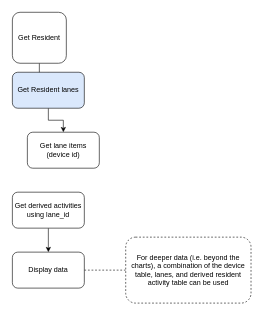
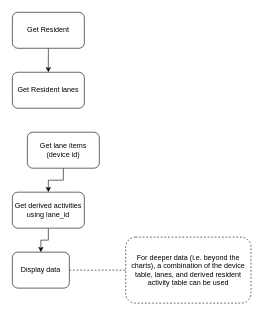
(39, 38) -> (48, 30)
(48, 90) -> (48, 90)
(48, 115) -> none
none -> (48, 183)
(48, 270) -> (41, 270)
